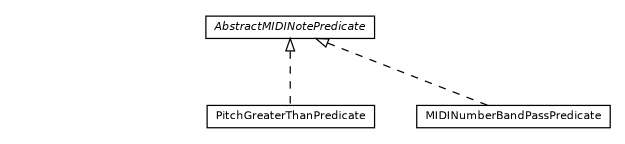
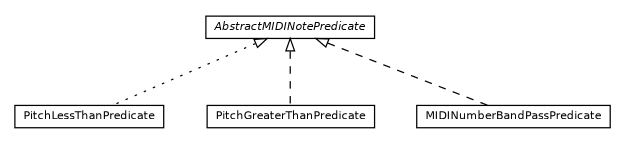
none -> (89, 117)
